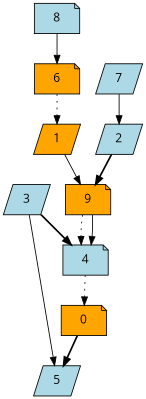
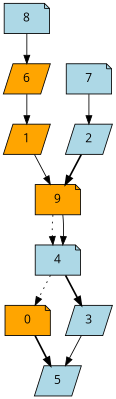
(57, 79) -> (27, 79)
(119, 79) -> (89, 79)
(57, 105) -> (27, 105)
(53, 227) -> (71, 287)
